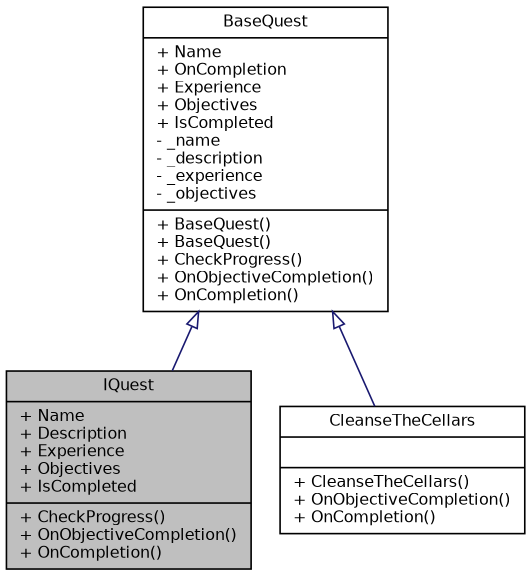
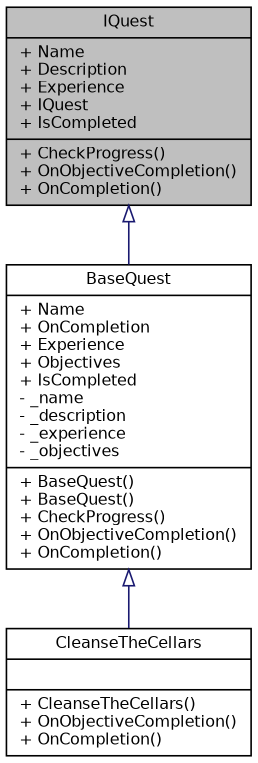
(182, 349) -> (129, 243)
(71, 469) -> (54, 105)
